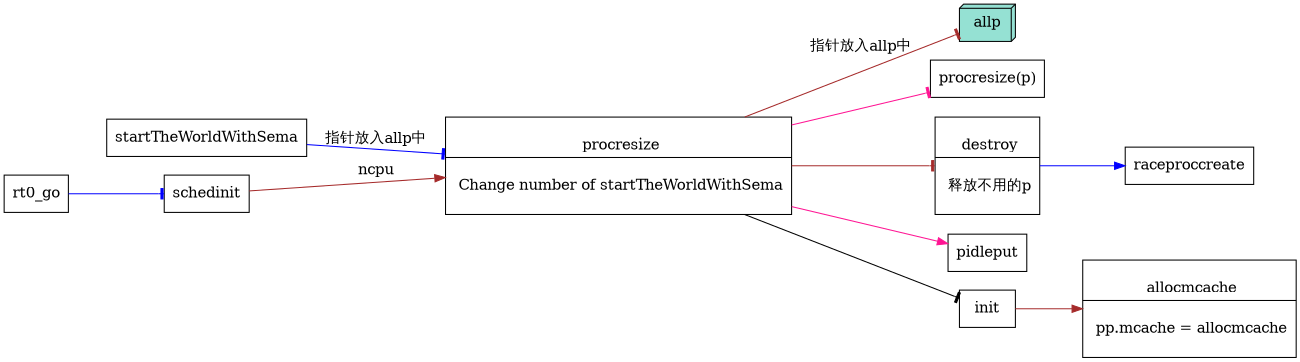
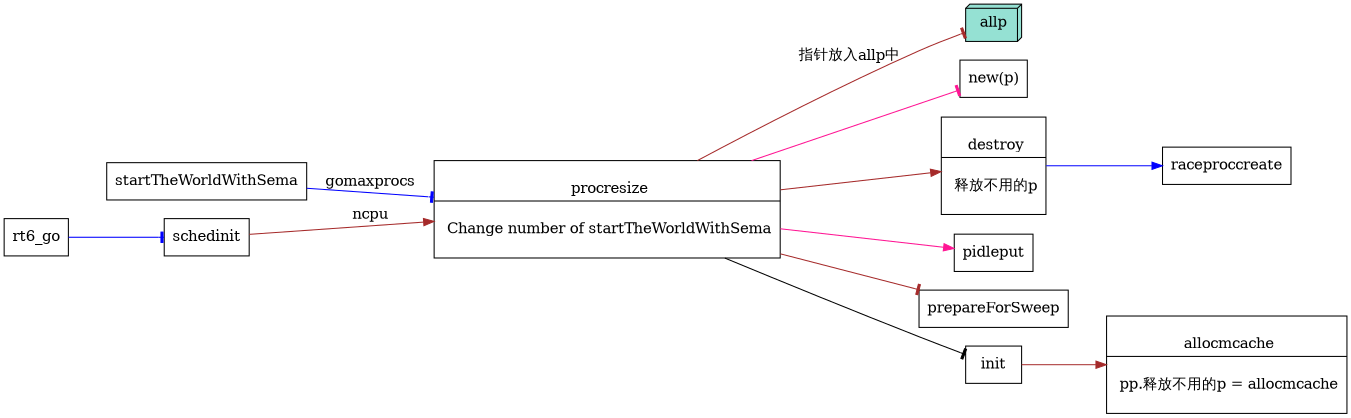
(987, 79) -> (994, 79)
(376, 138) -> (370, 182)
(861, 166) -> (856, 181)
(36, 194) -> (36, 237)
none -> (994, 309)
(1189, 328) -> (1227, 384)
